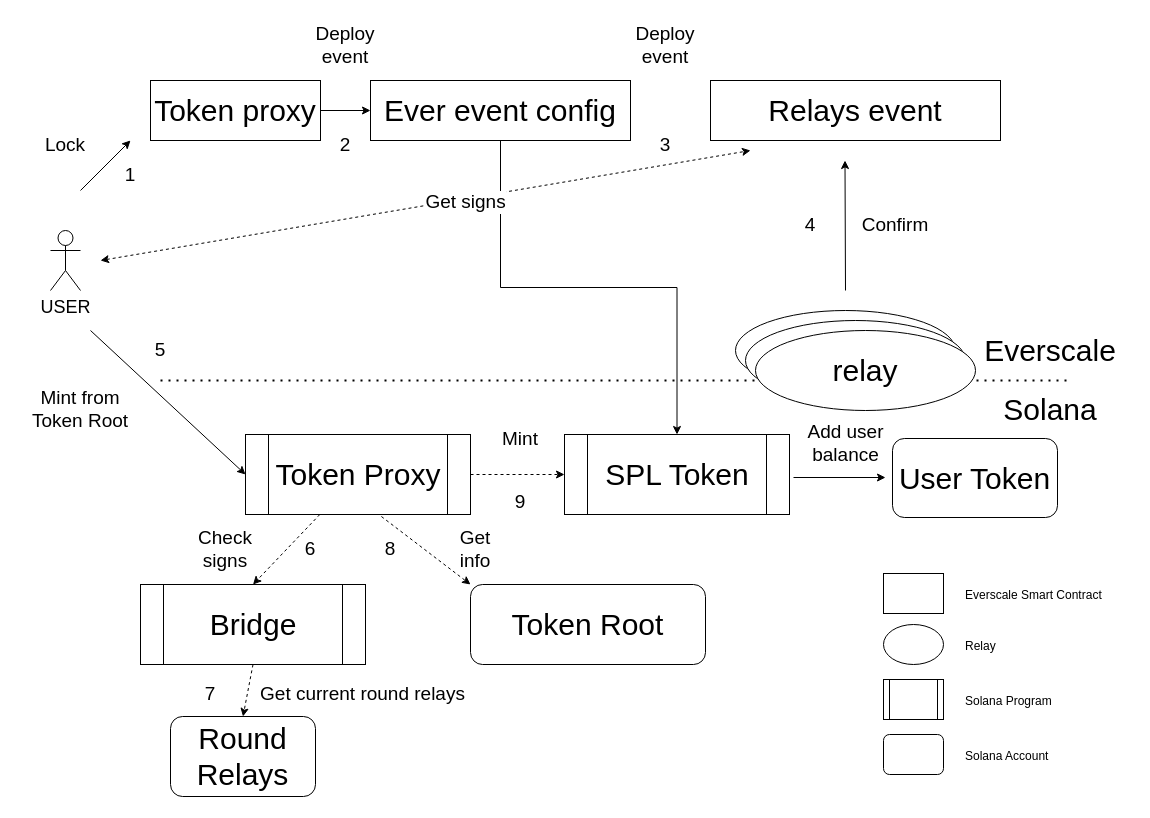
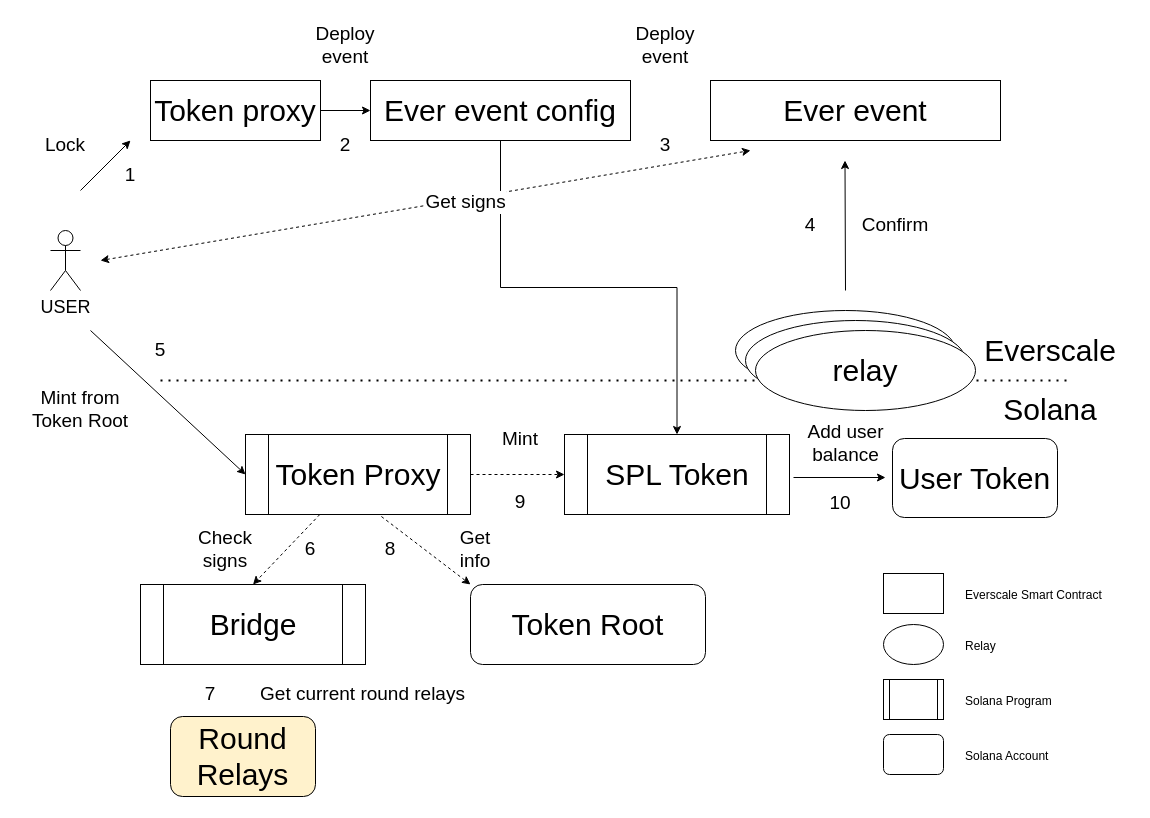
(856, 111) -> (856, 111)
none -> (841, 504)
(249, 687) -> none
(243, 757) -> (243, 757)
